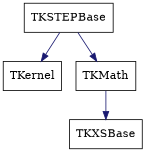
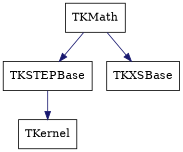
(85, 43) -> (74, 44)
